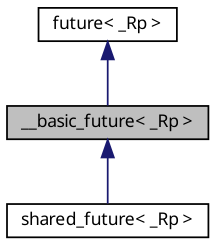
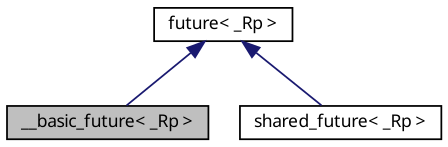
(108, 181) -> (289, 79)
